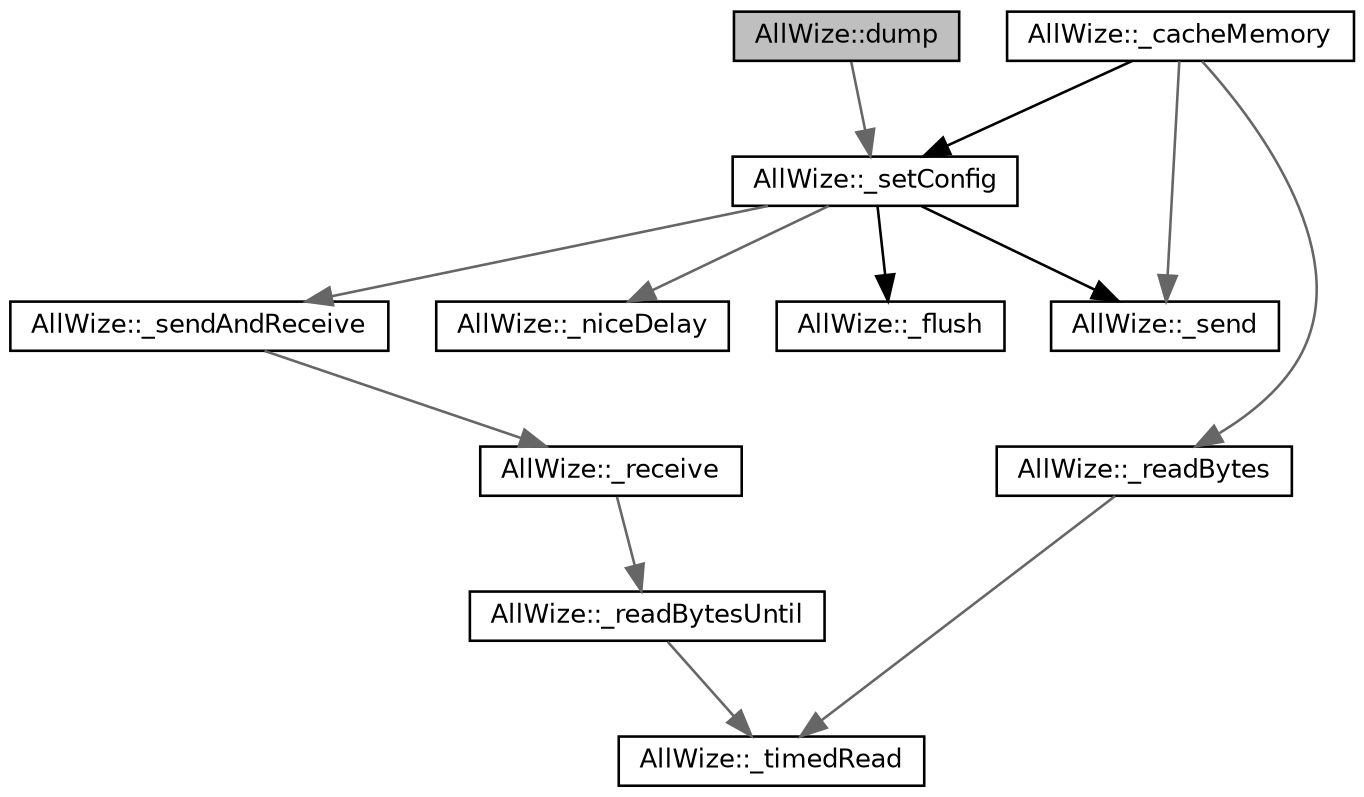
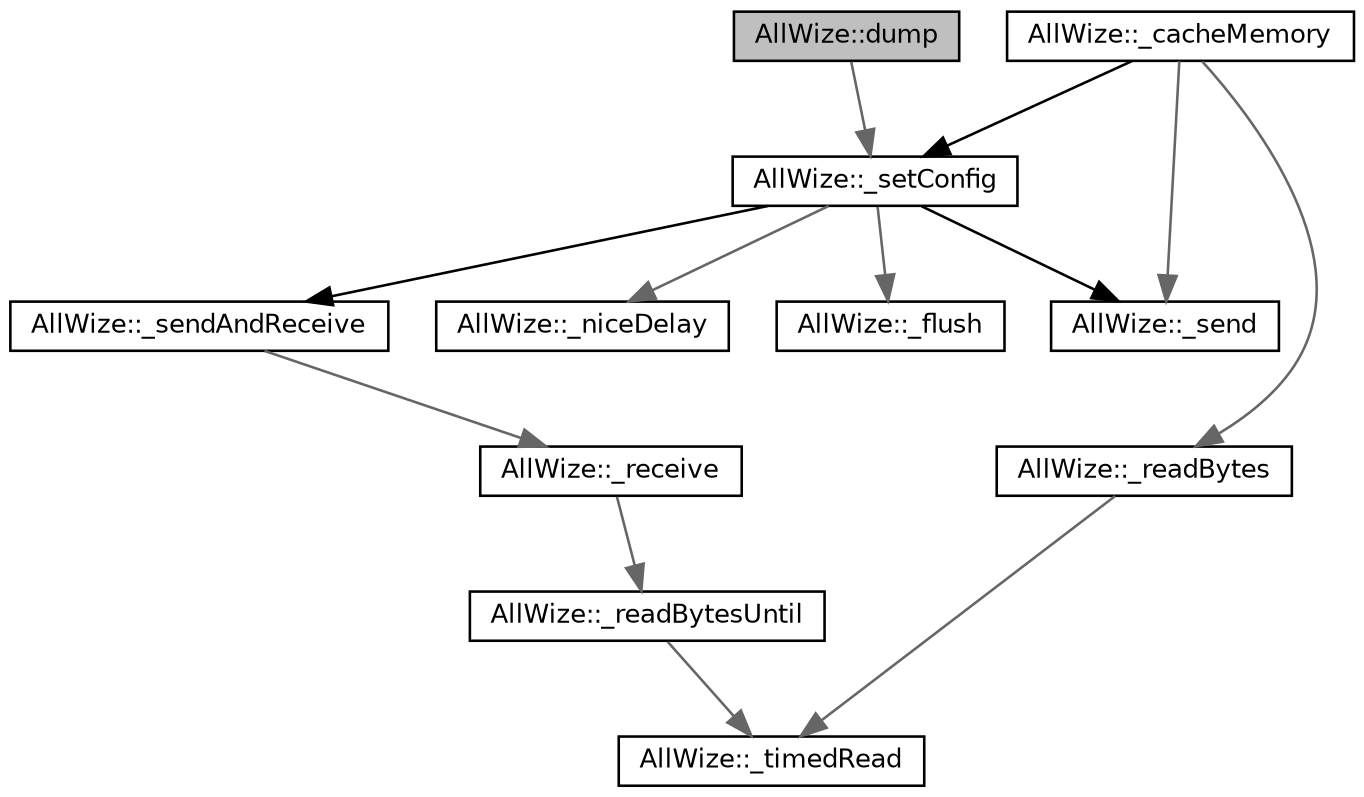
(881, 241) -> (881, 241)
(550, 251) -> (550, 251)
